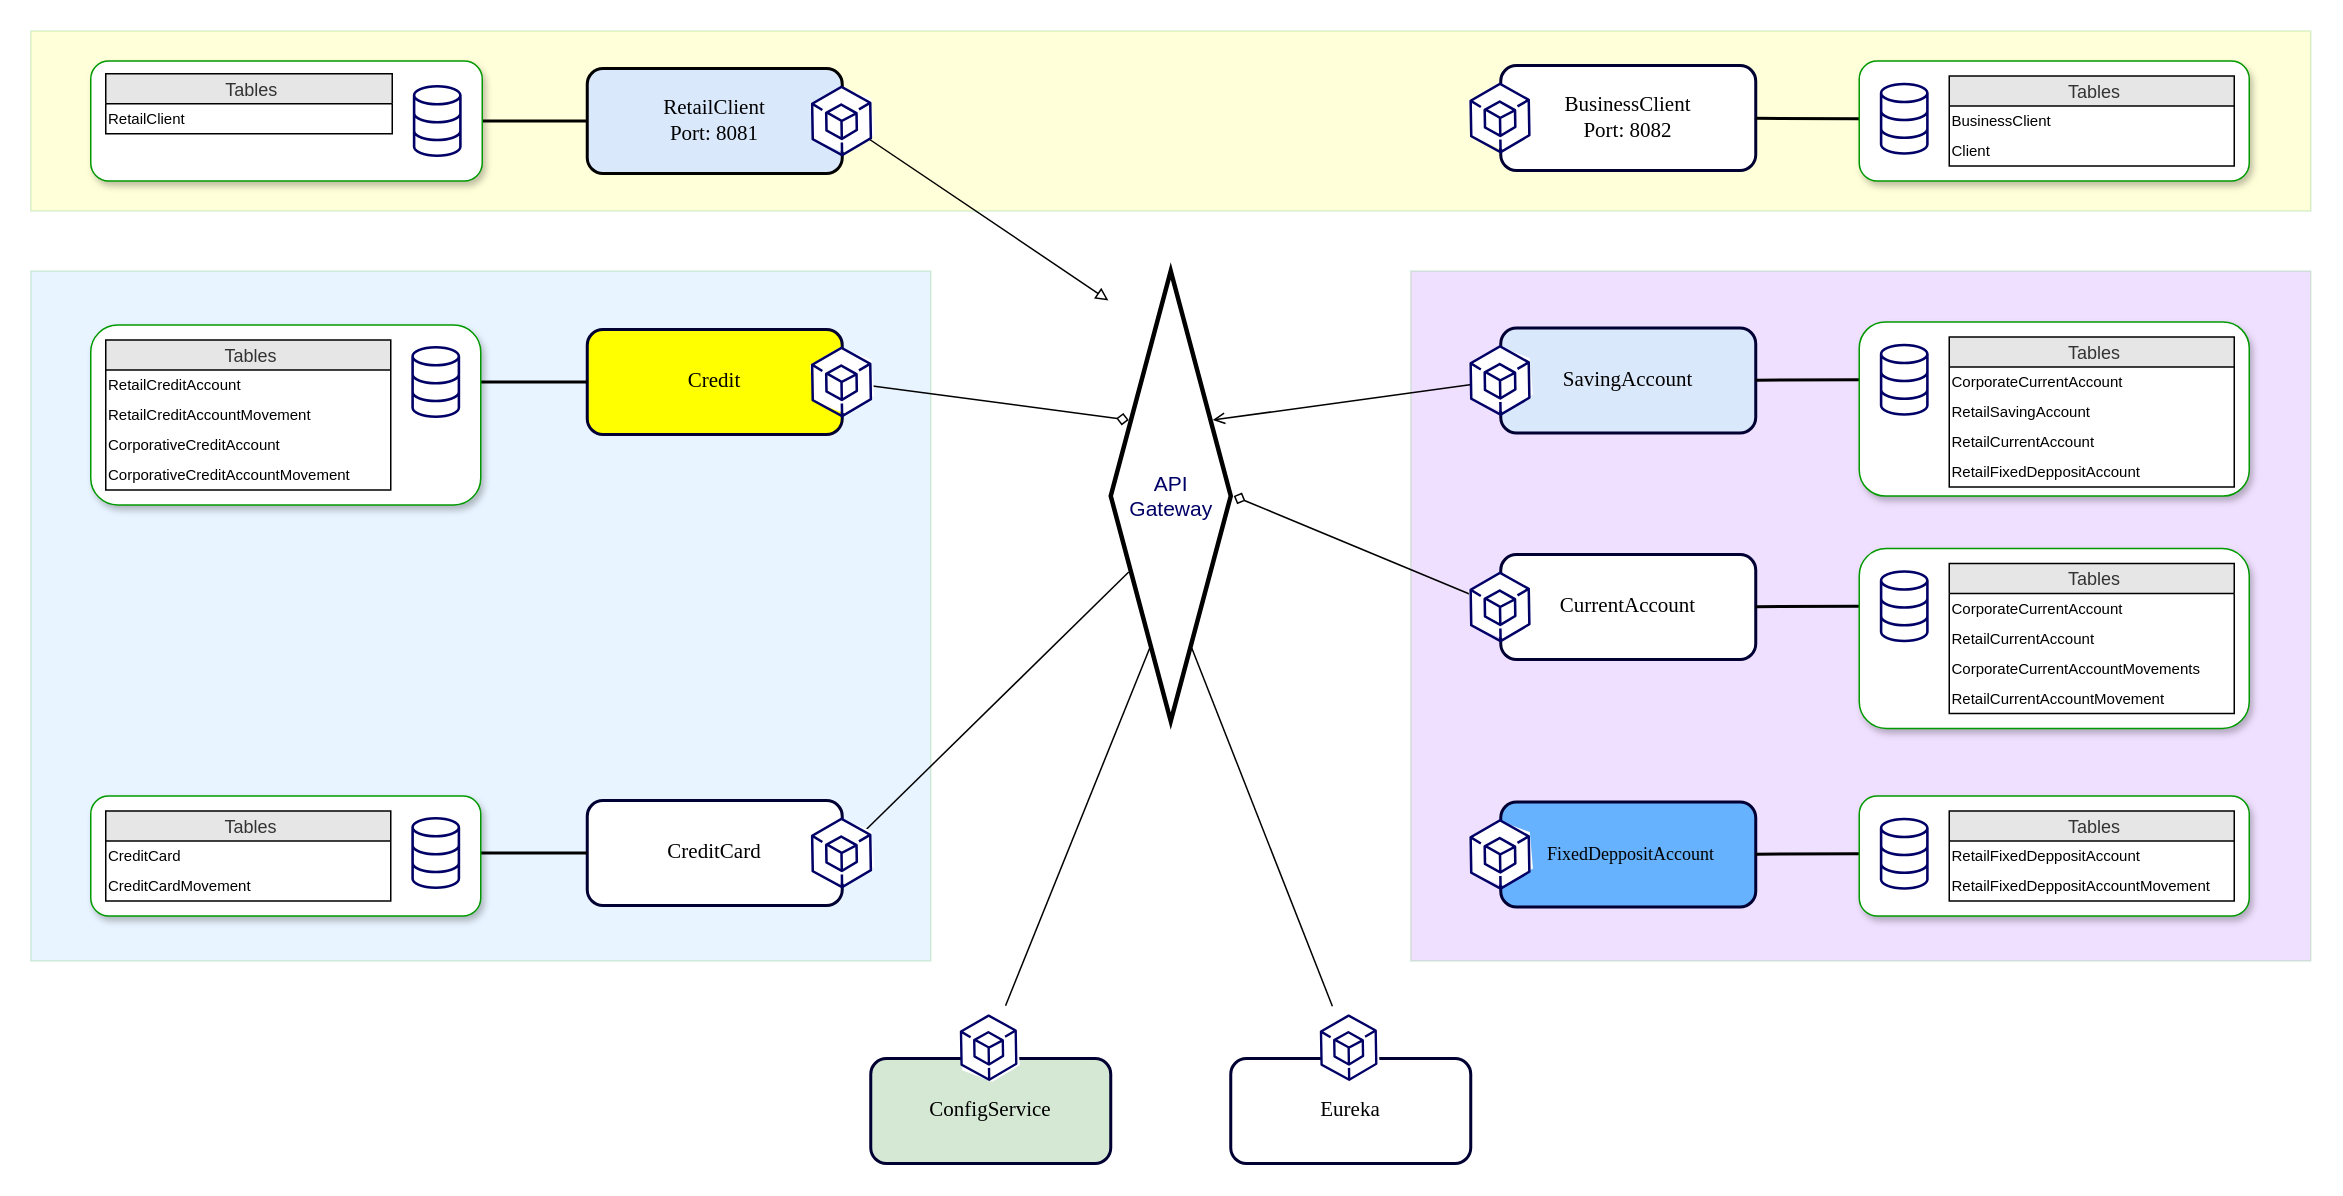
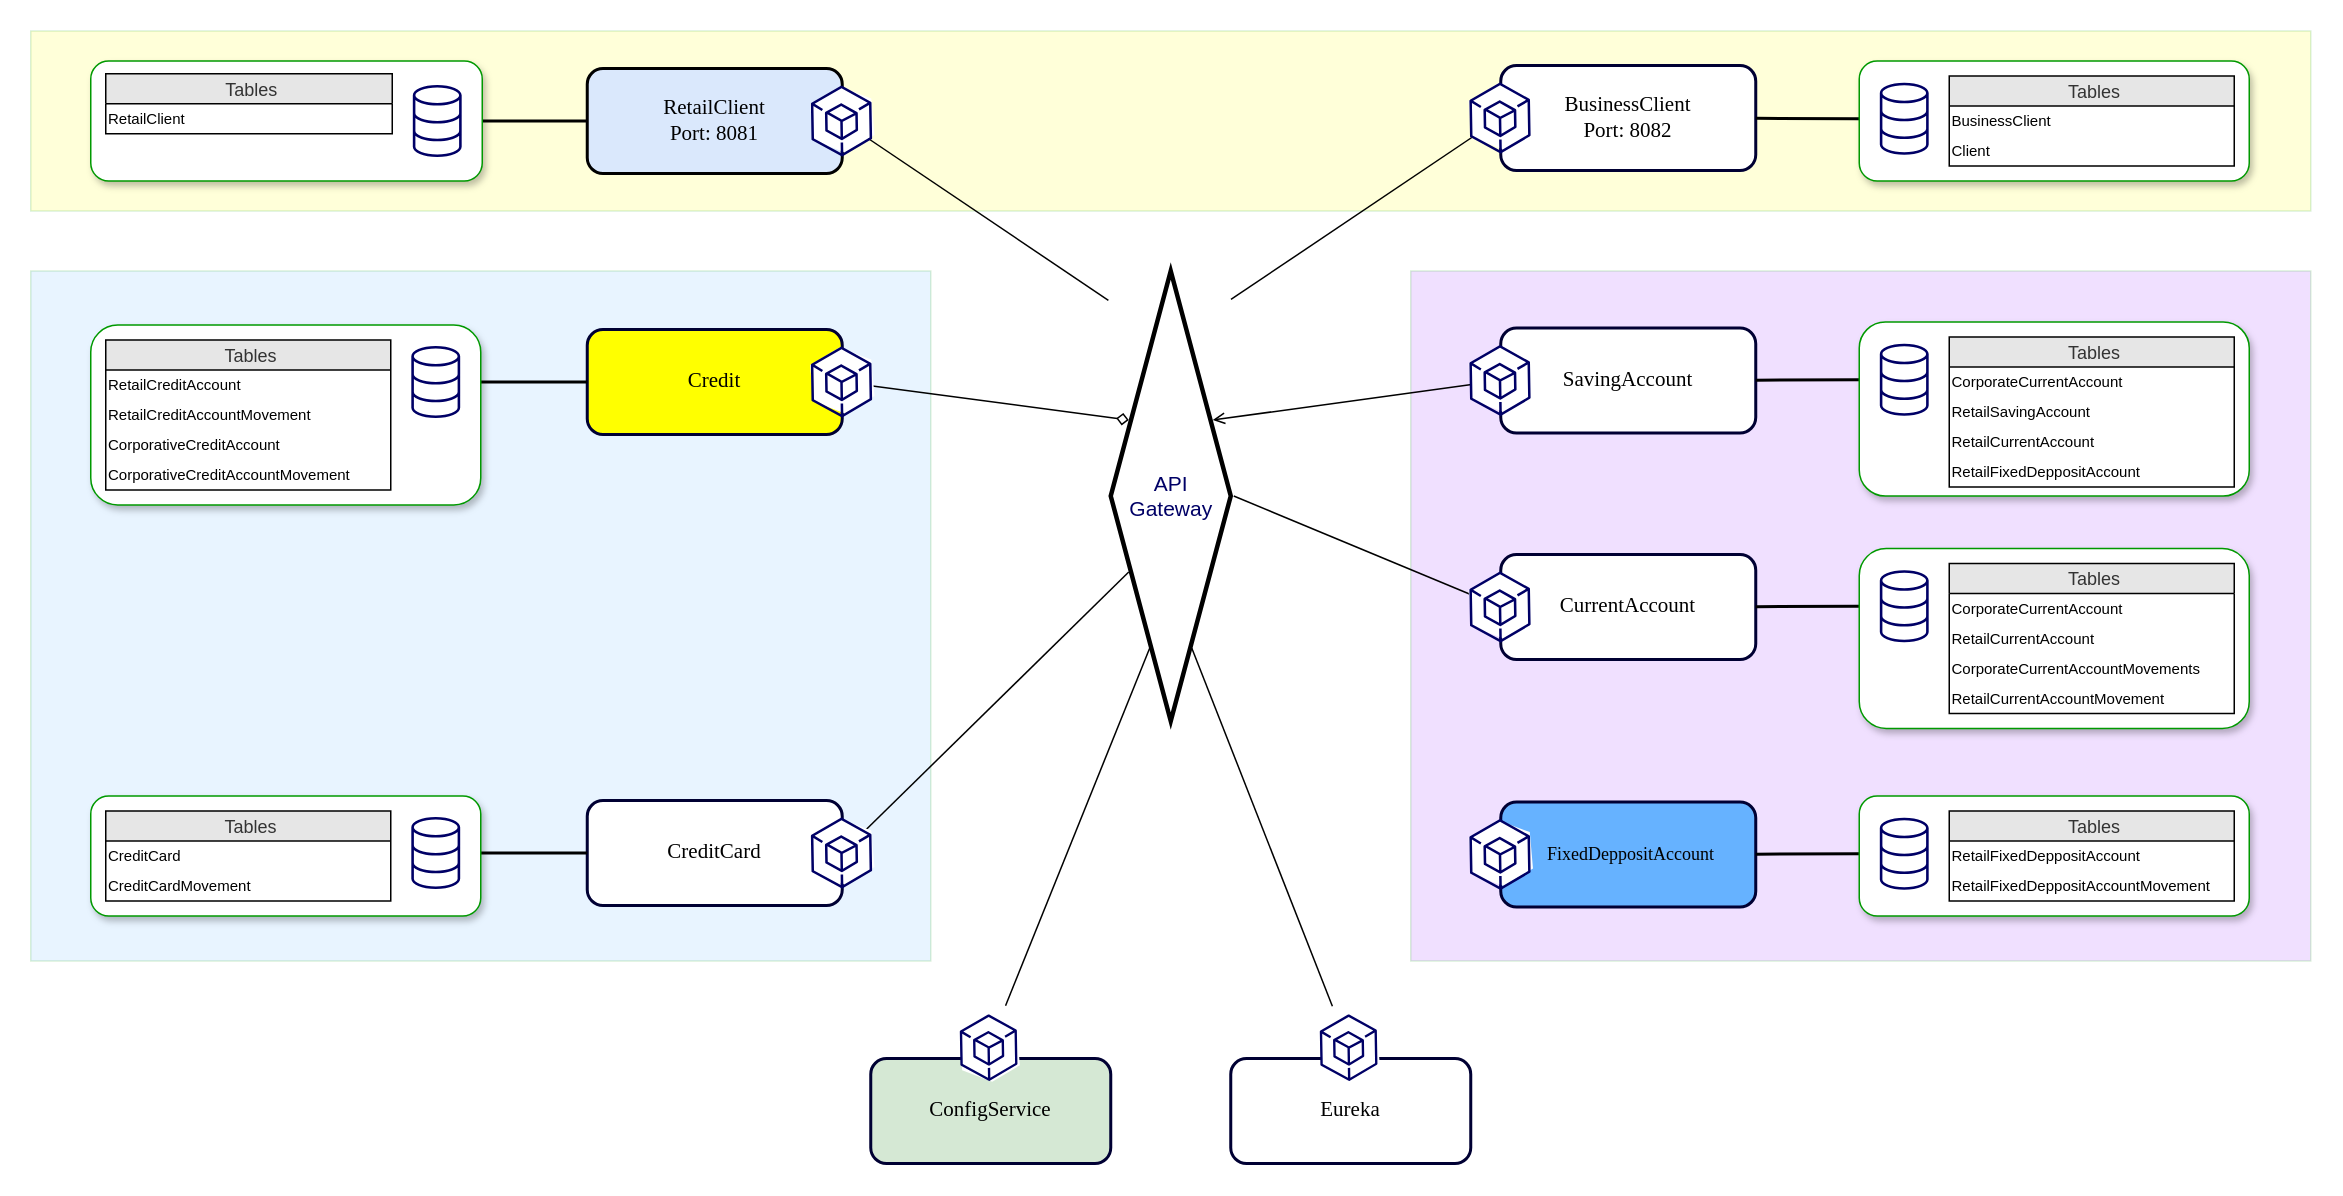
none -> (1351, 218)
(1097, 292) -> (1101, 295)
(1628, 380) -> (1628, 380)
(1245, 501) -> (1240, 498)
